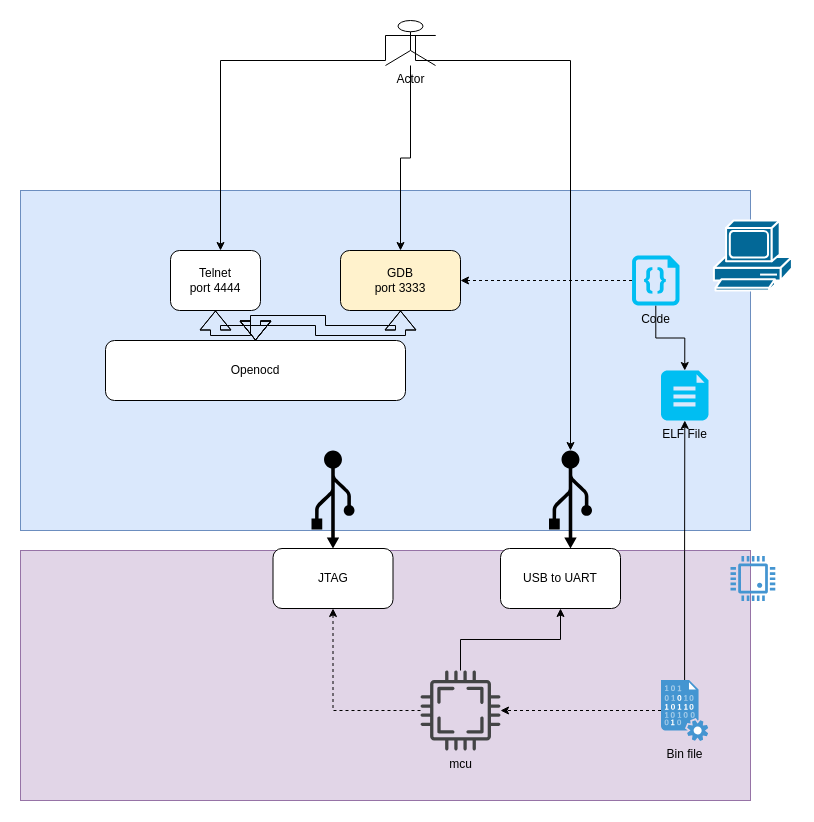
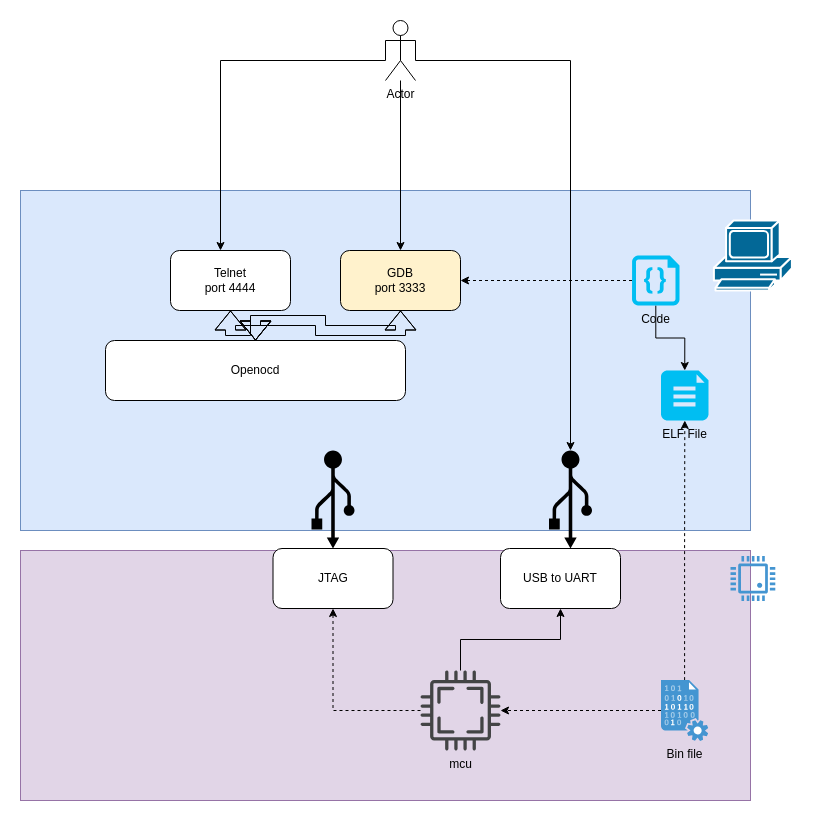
(411, 43) -> (401, 51)
(216, 281) -> (231, 281)
(685, 552) -> (685, 552)
